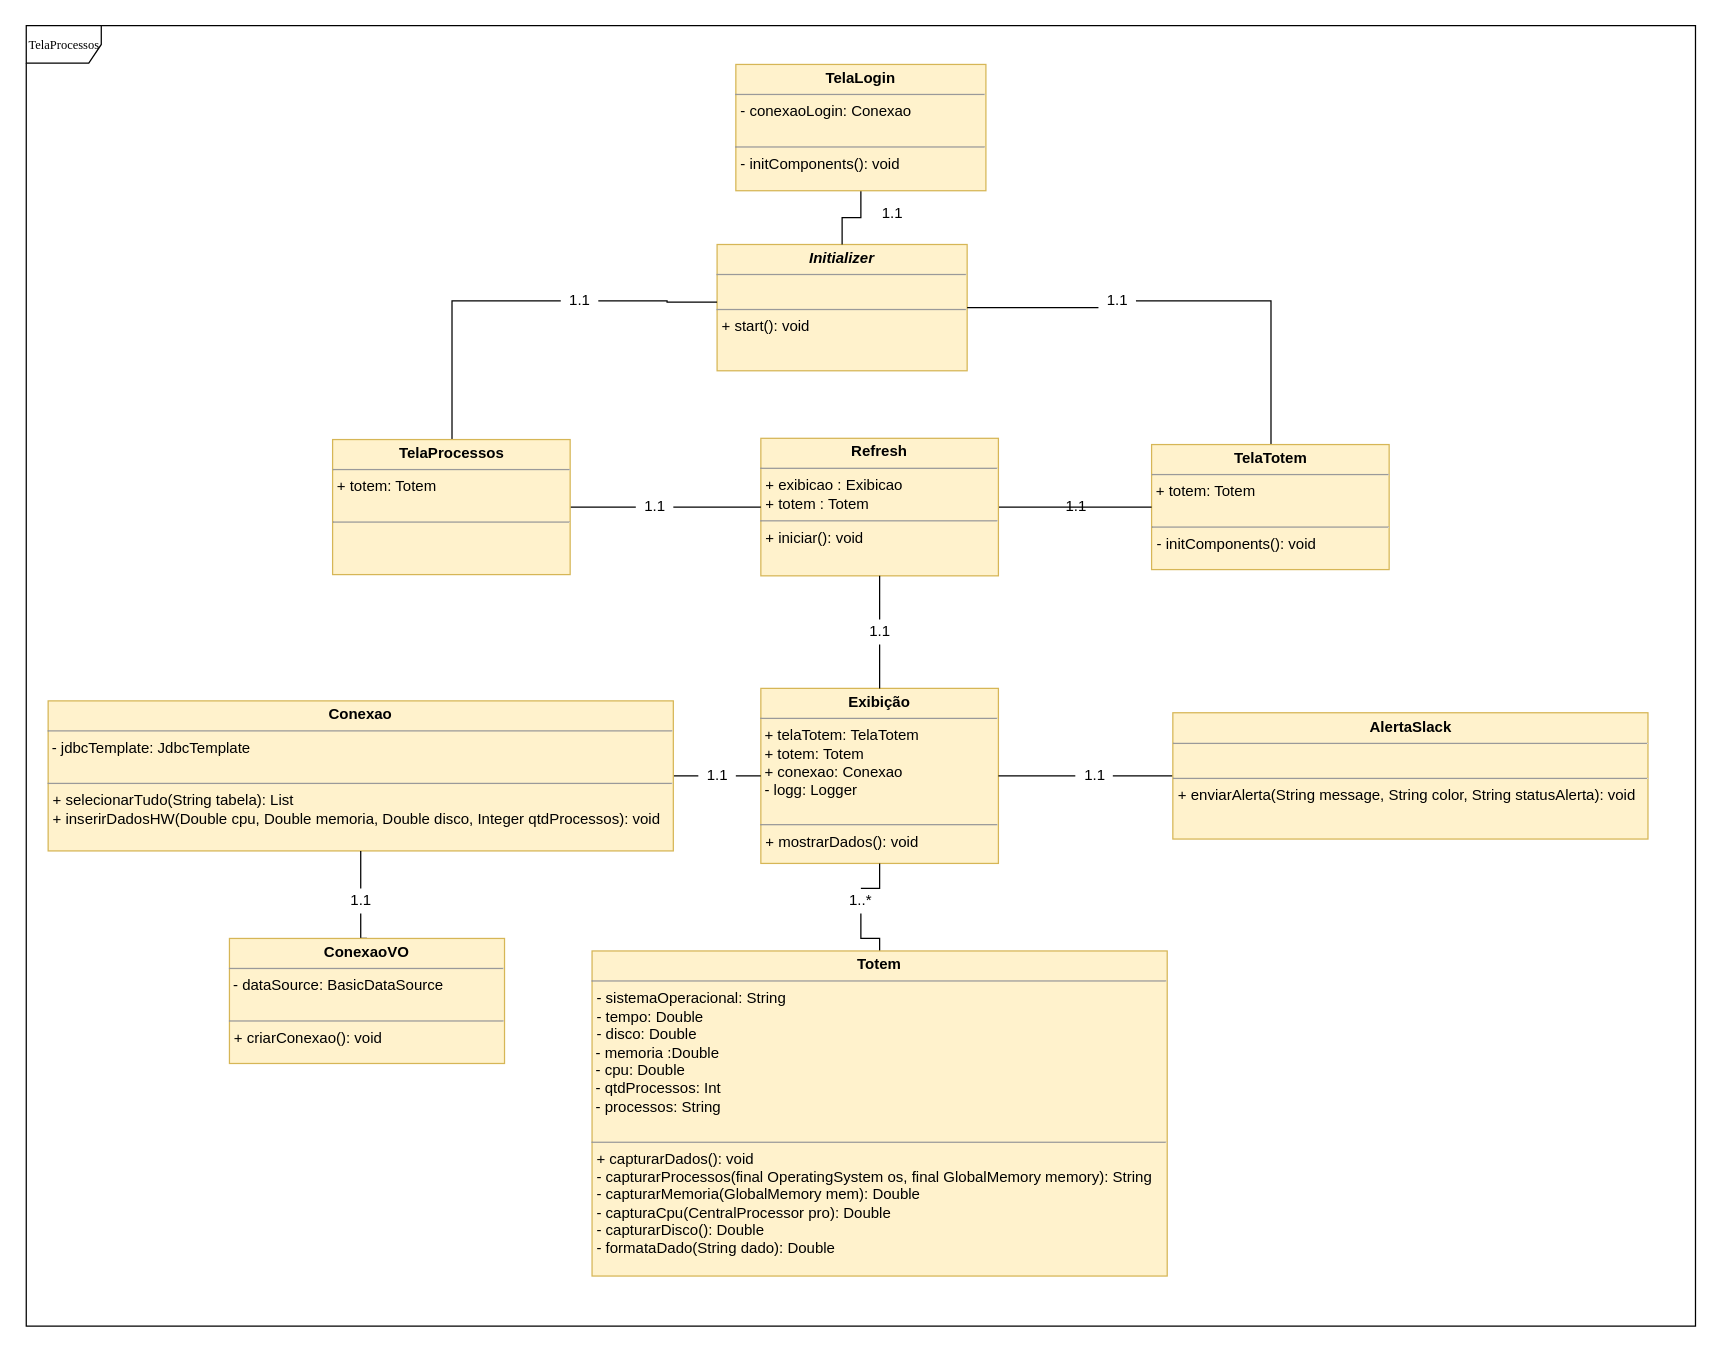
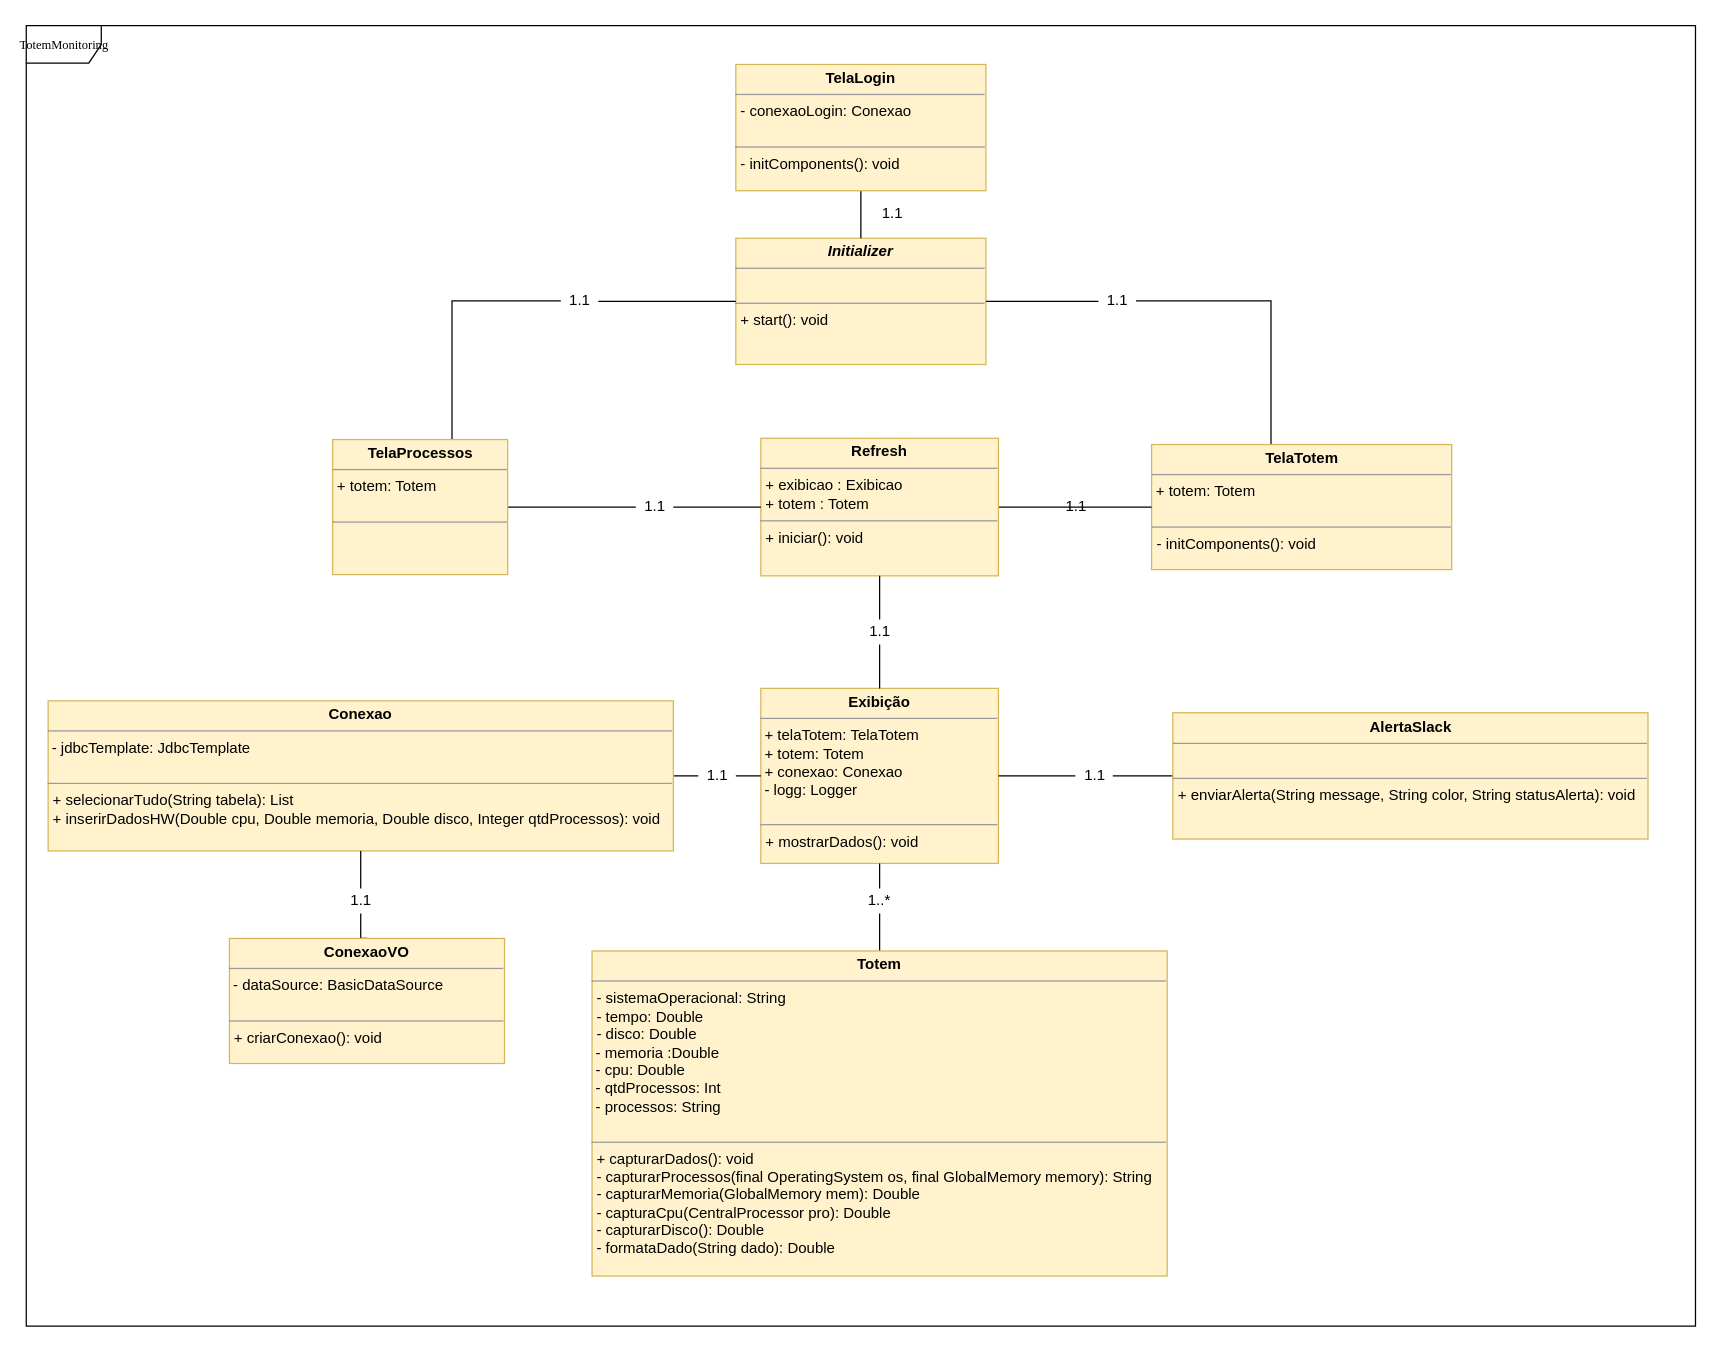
(64, 44) -> (64, 44)
(842, 308) -> (861, 301)
(451, 507) -> (420, 507)
(1270, 507) -> (1301, 507)
(861, 901) -> (879, 901)
